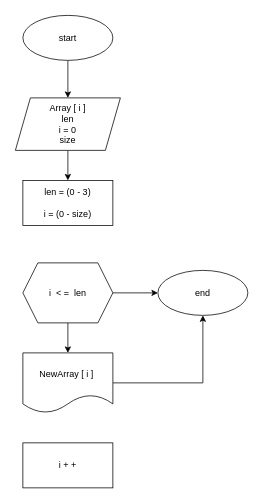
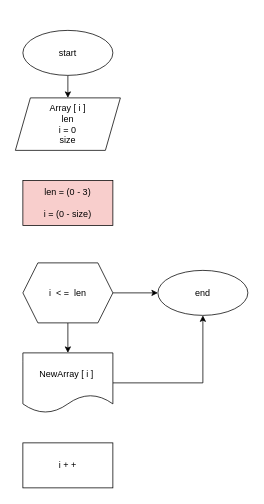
(68, 38) -> (68, 53)
(68, 174) -> none
(68, 203) -> (68, 203)
